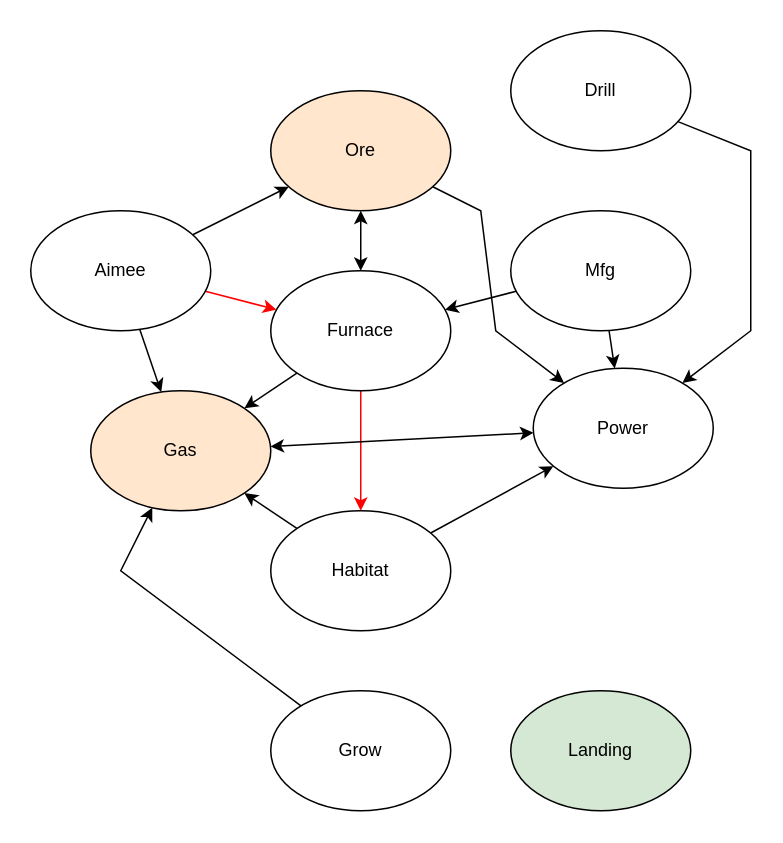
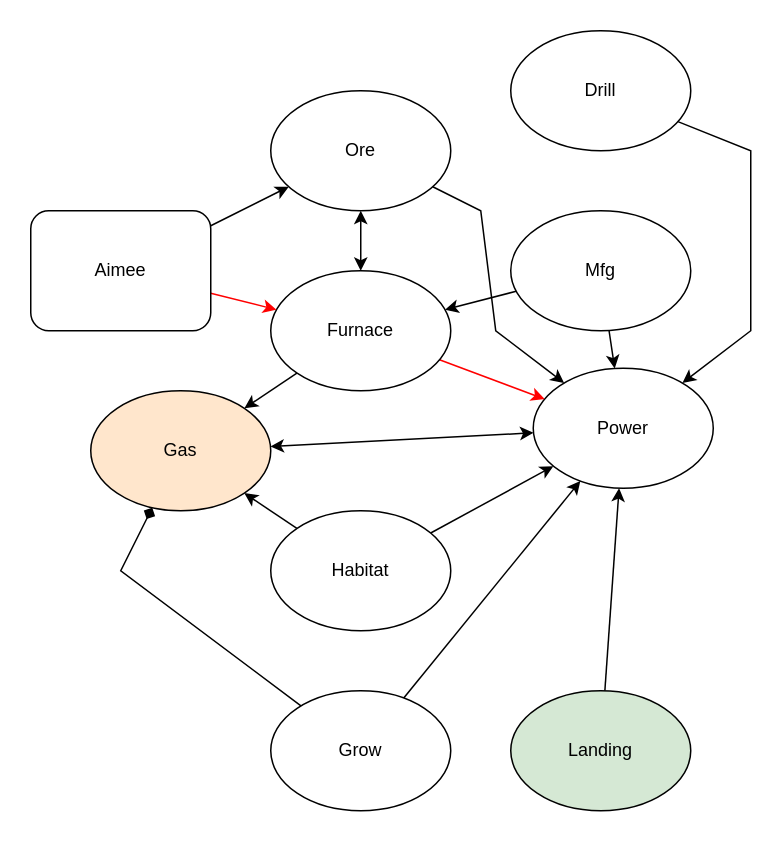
(361, 151) -> (361, 151)
(121, 271) -> (121, 271)
(149, 356) -> none
(361, 446) -> (488, 378)
(147, 518) -> (147, 519)
none -> (489, 593)
none -> (612, 595)
